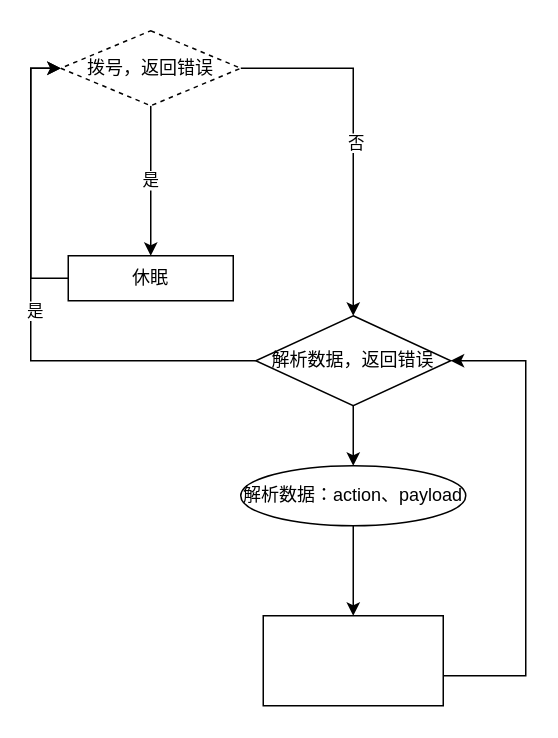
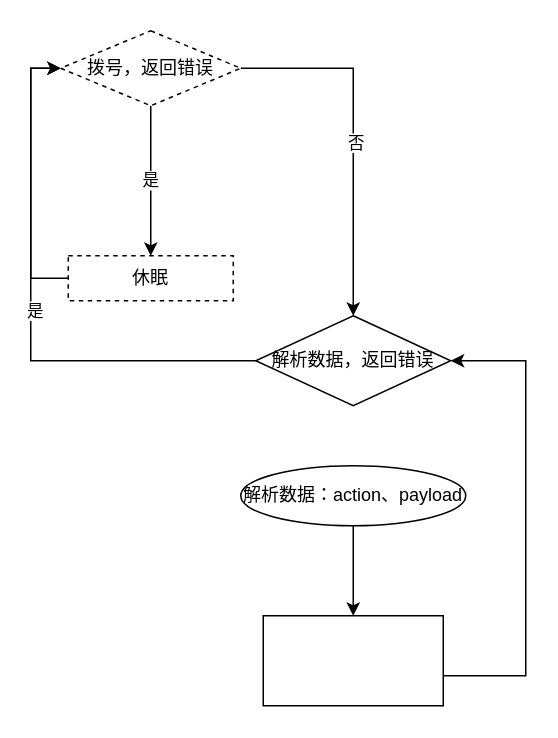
(151, 278) -> (151, 278)
(353, 431) -> none
